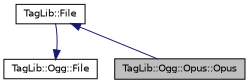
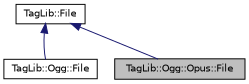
(57, 37) -> (44, 47)
(180, 69) -> (180, 69)
